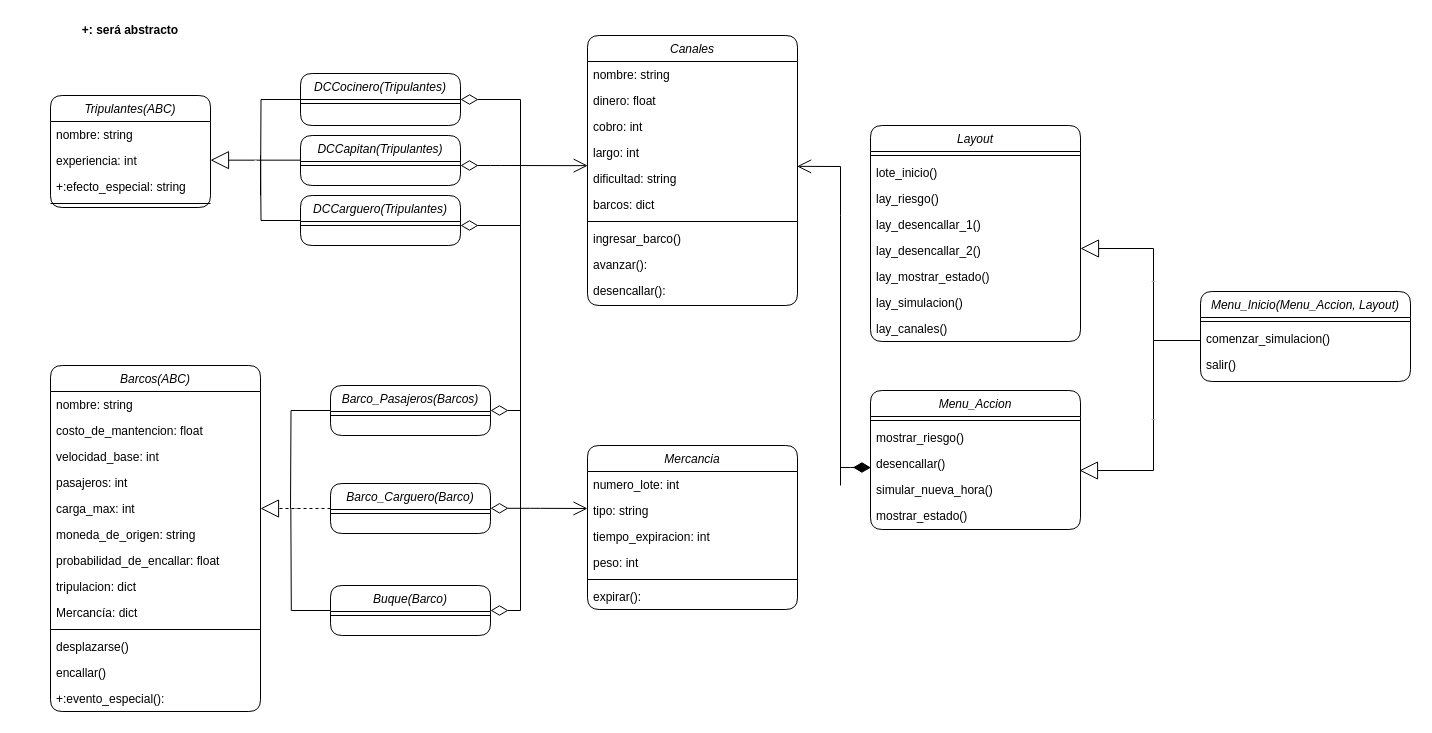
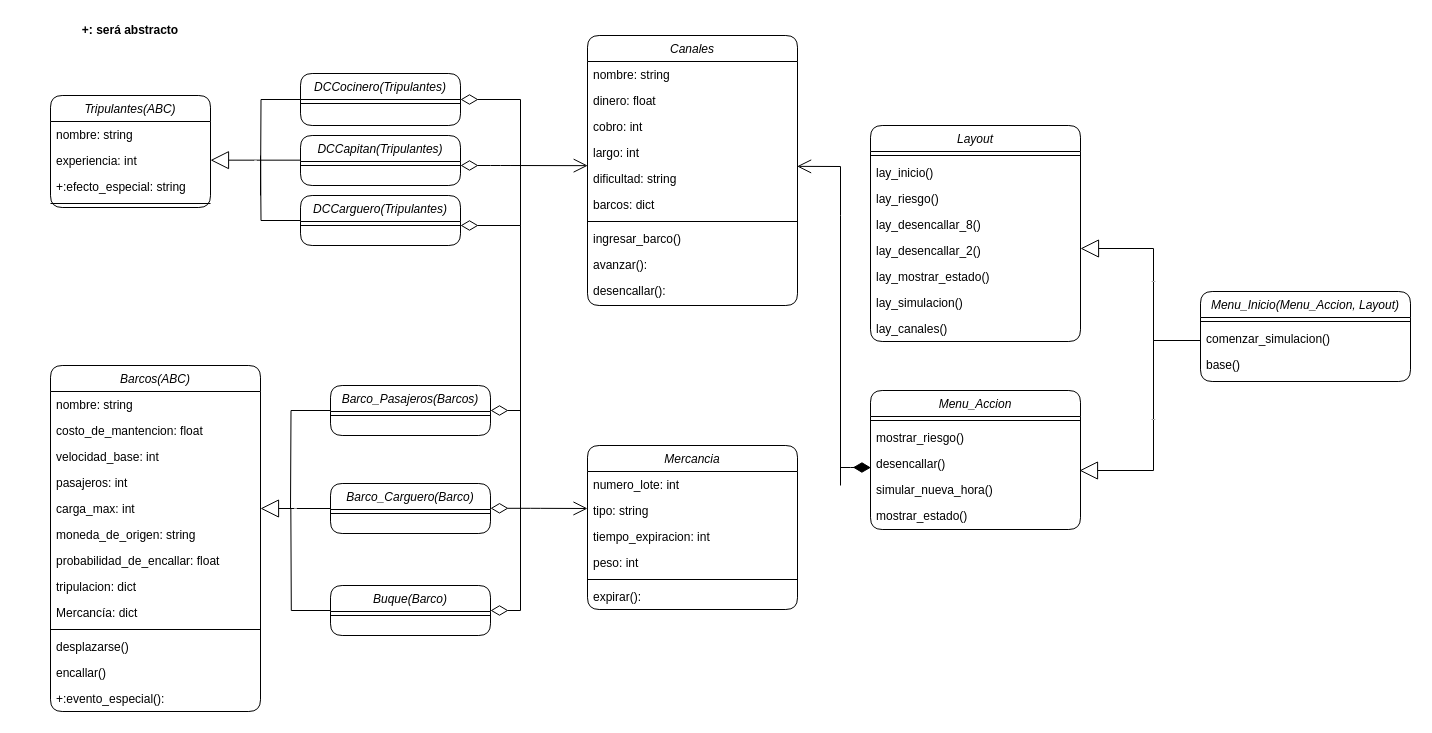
(913, 173) -> (910, 173)
(935, 225) -> (935, 225)
(1226, 365) -> (1226, 365)
(314, 509) -> (314, 509)
